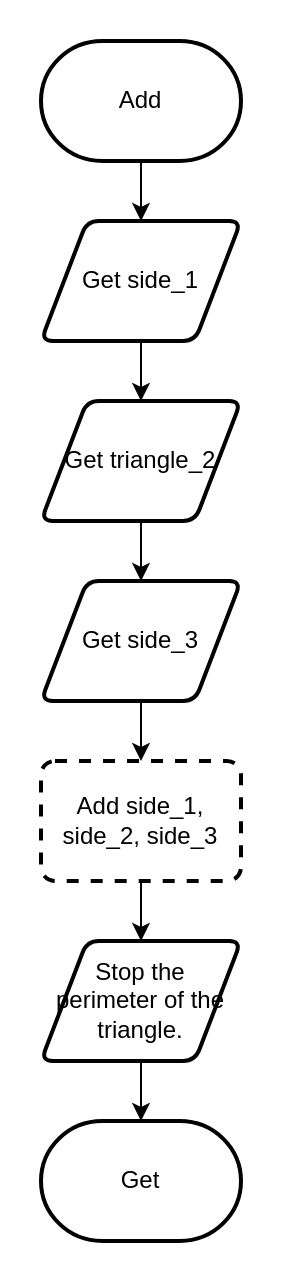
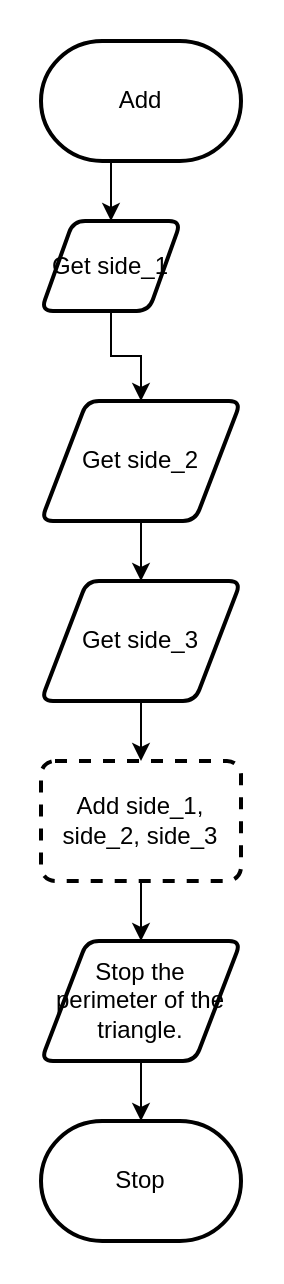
(141, 281) -> (111, 266)
(141, 461) -> (141, 461)
(141, 1181) -> (141, 1181)
